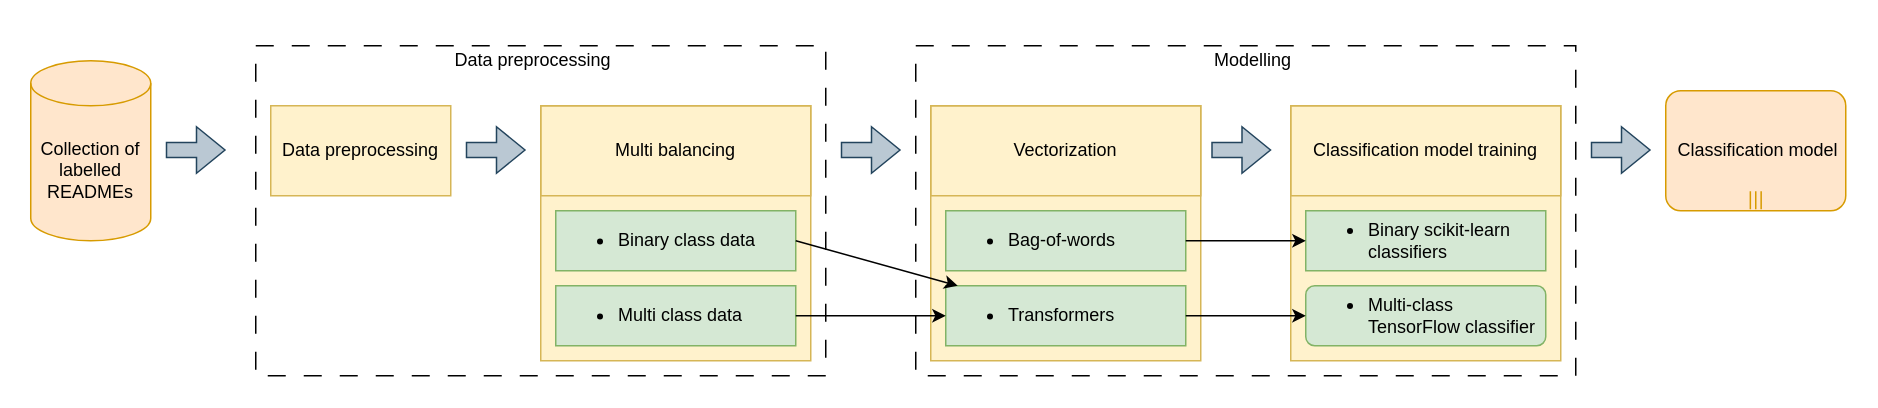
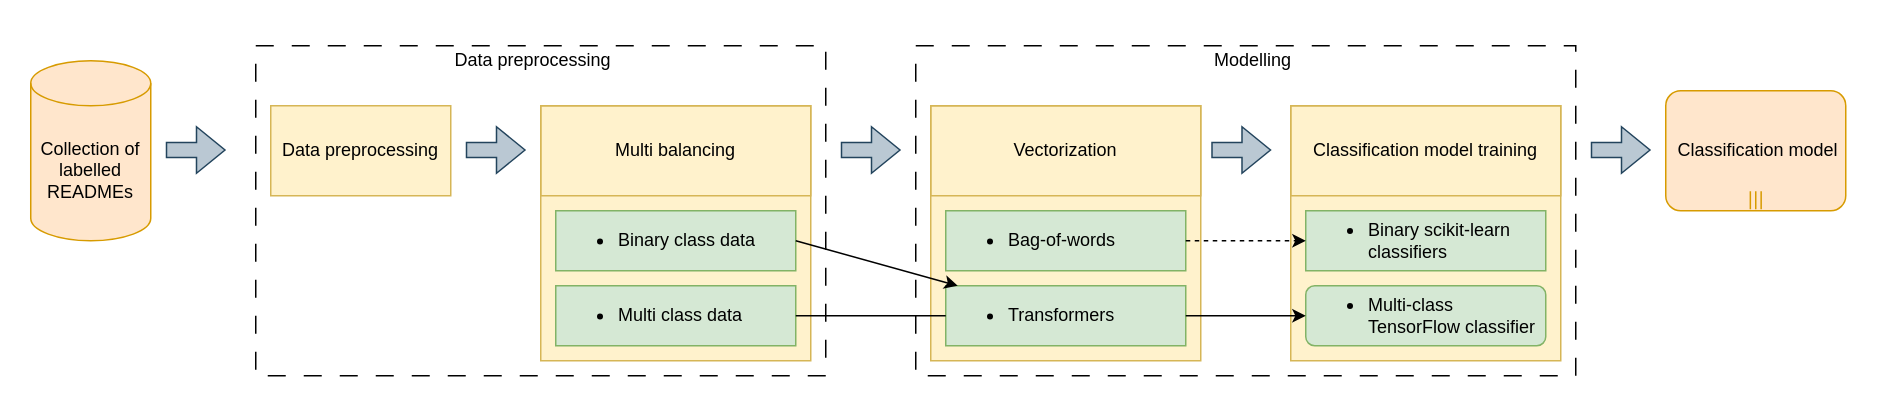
(1241, 241) -> (1241, 241)
(934, 316) -> (938, 316)
